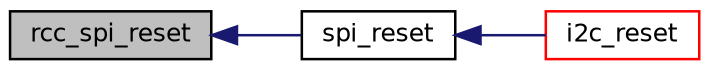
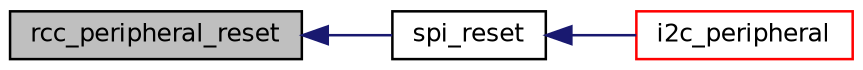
(111, 35) -> (156, 35)
(623, 35) -> (745, 35)
